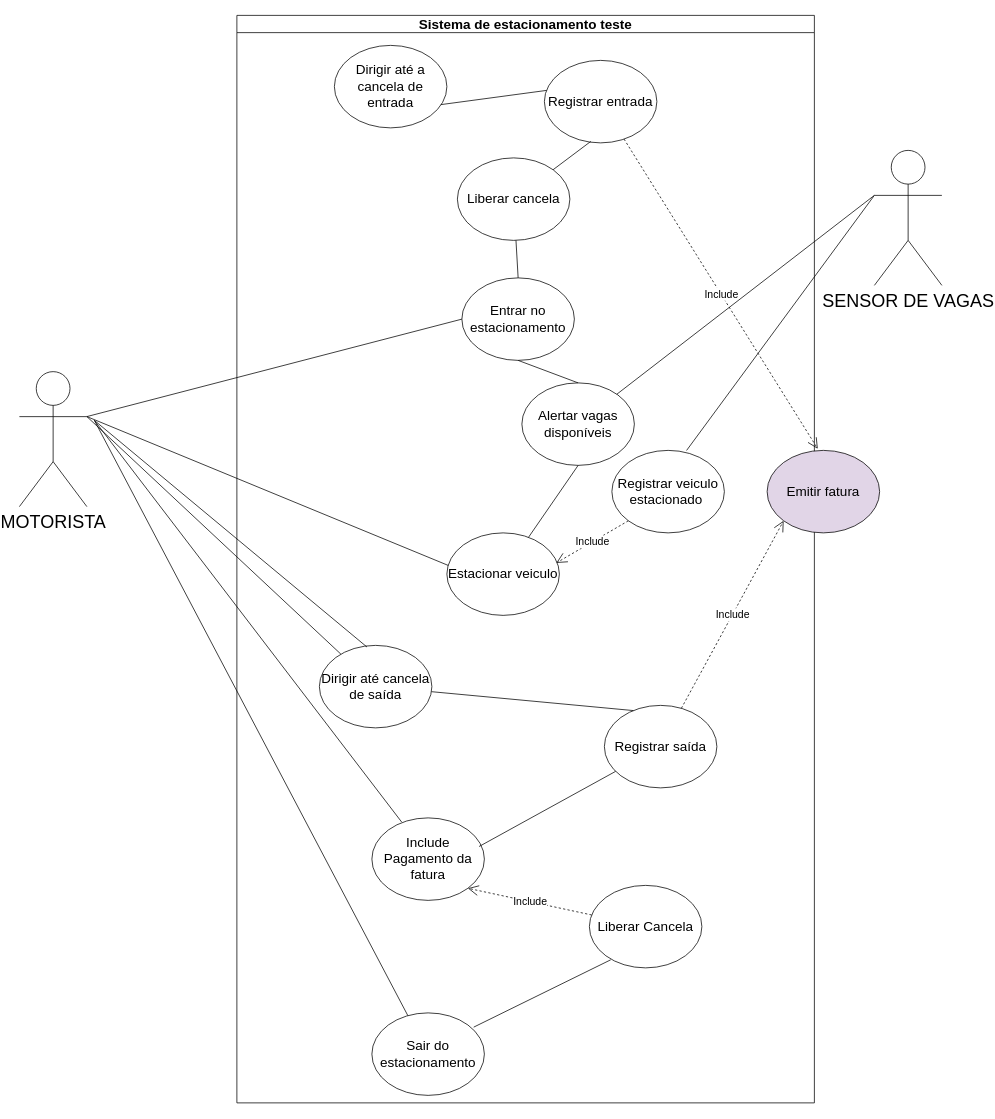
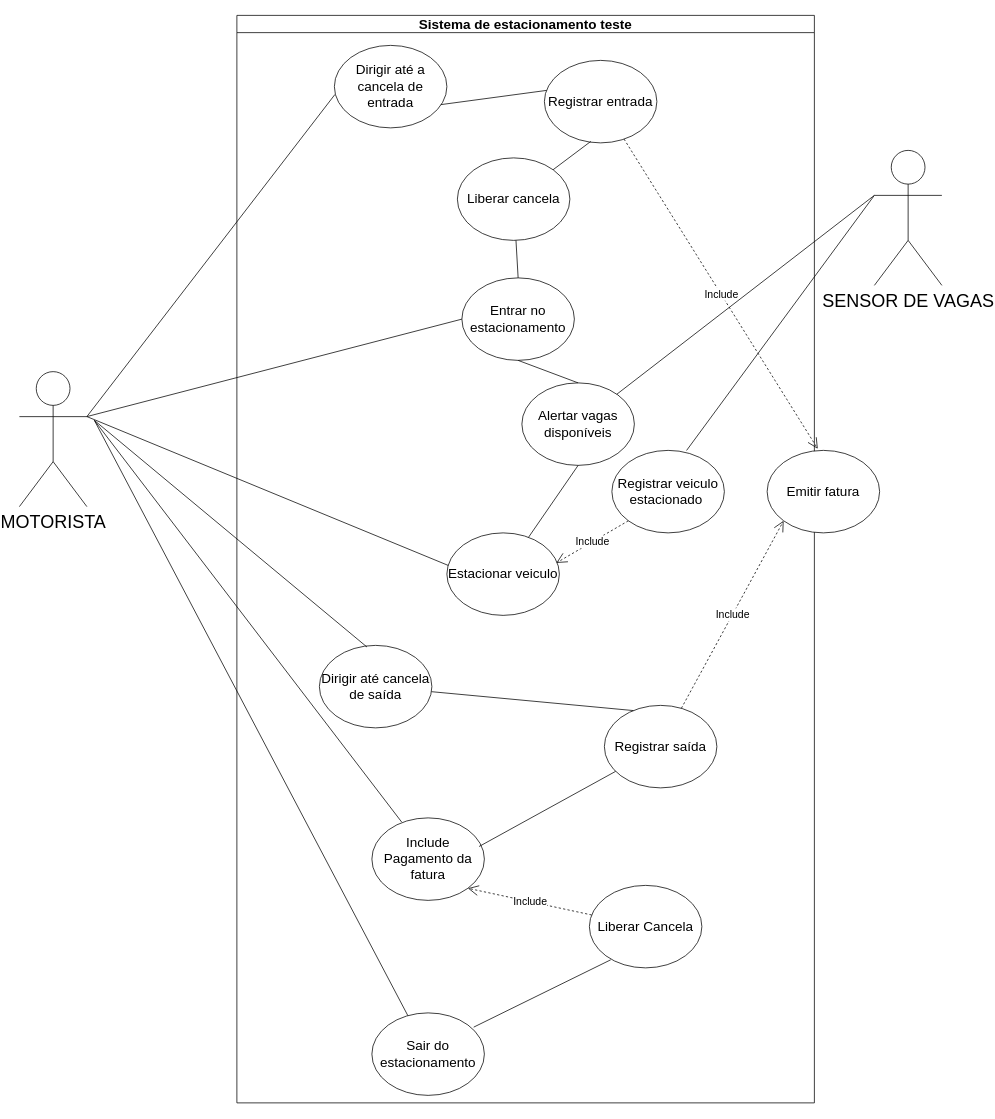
(823, 492) -> (823, 492)
(226, 547) -> (211, 255)
